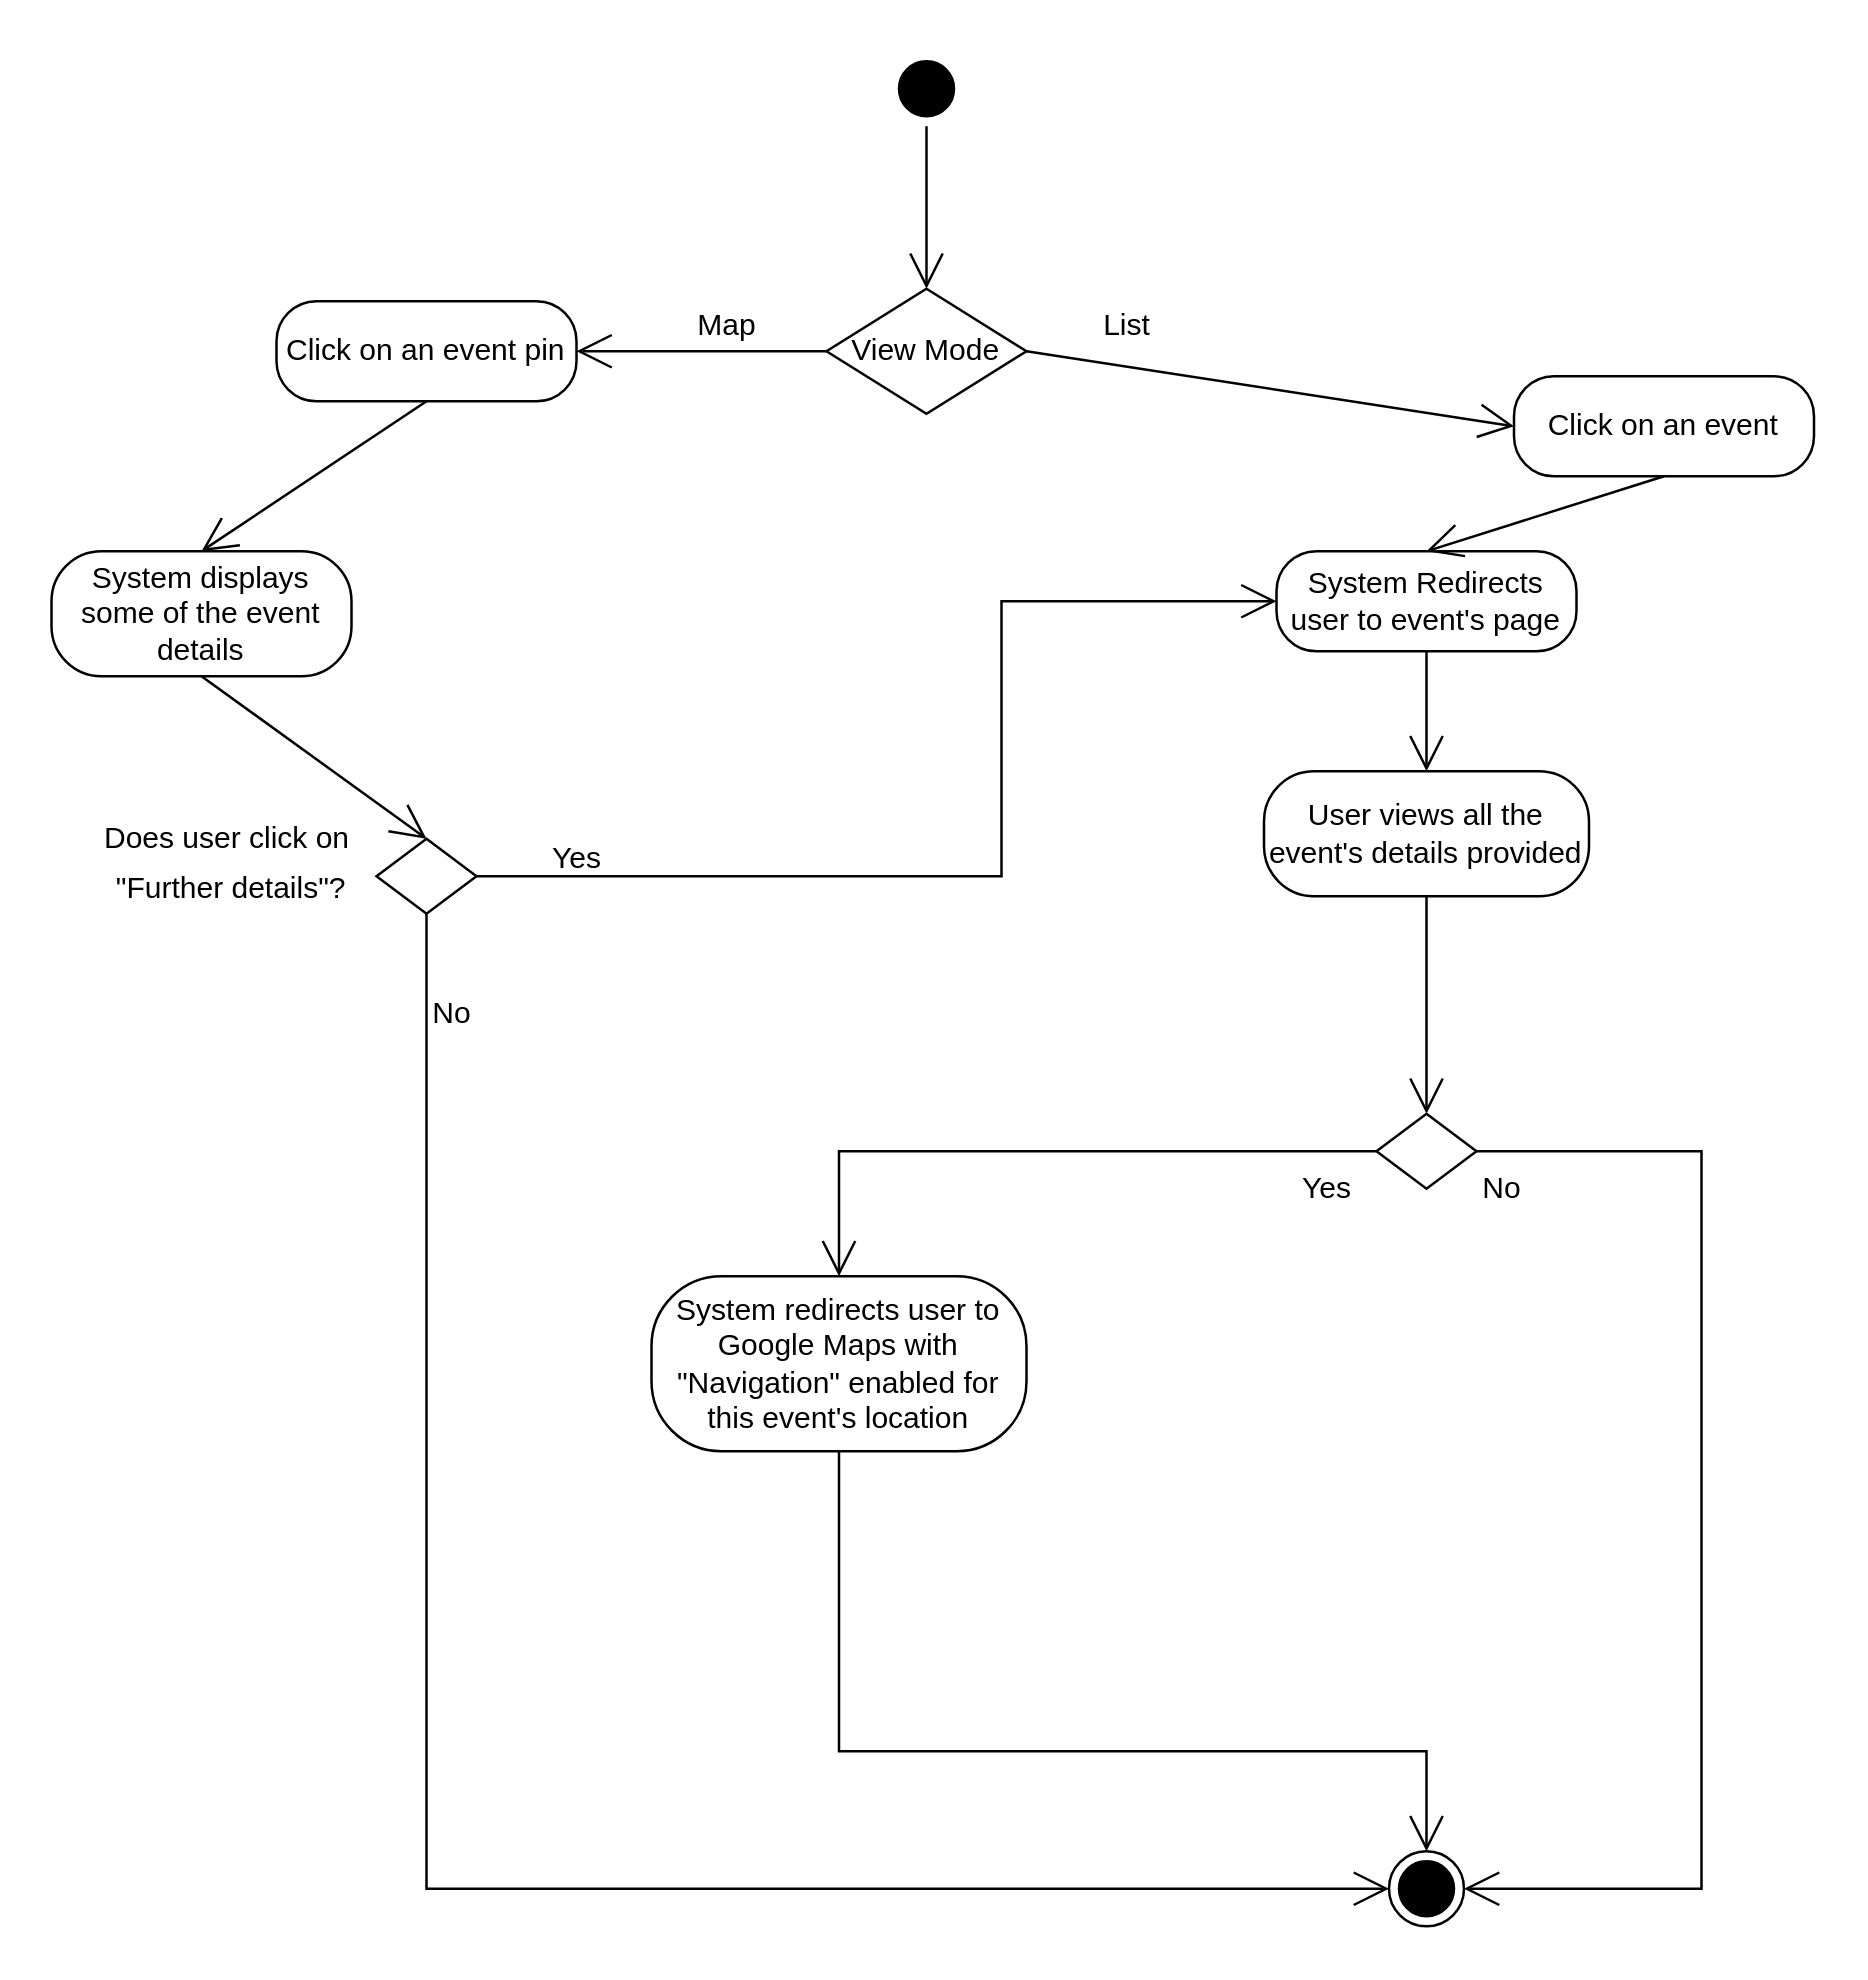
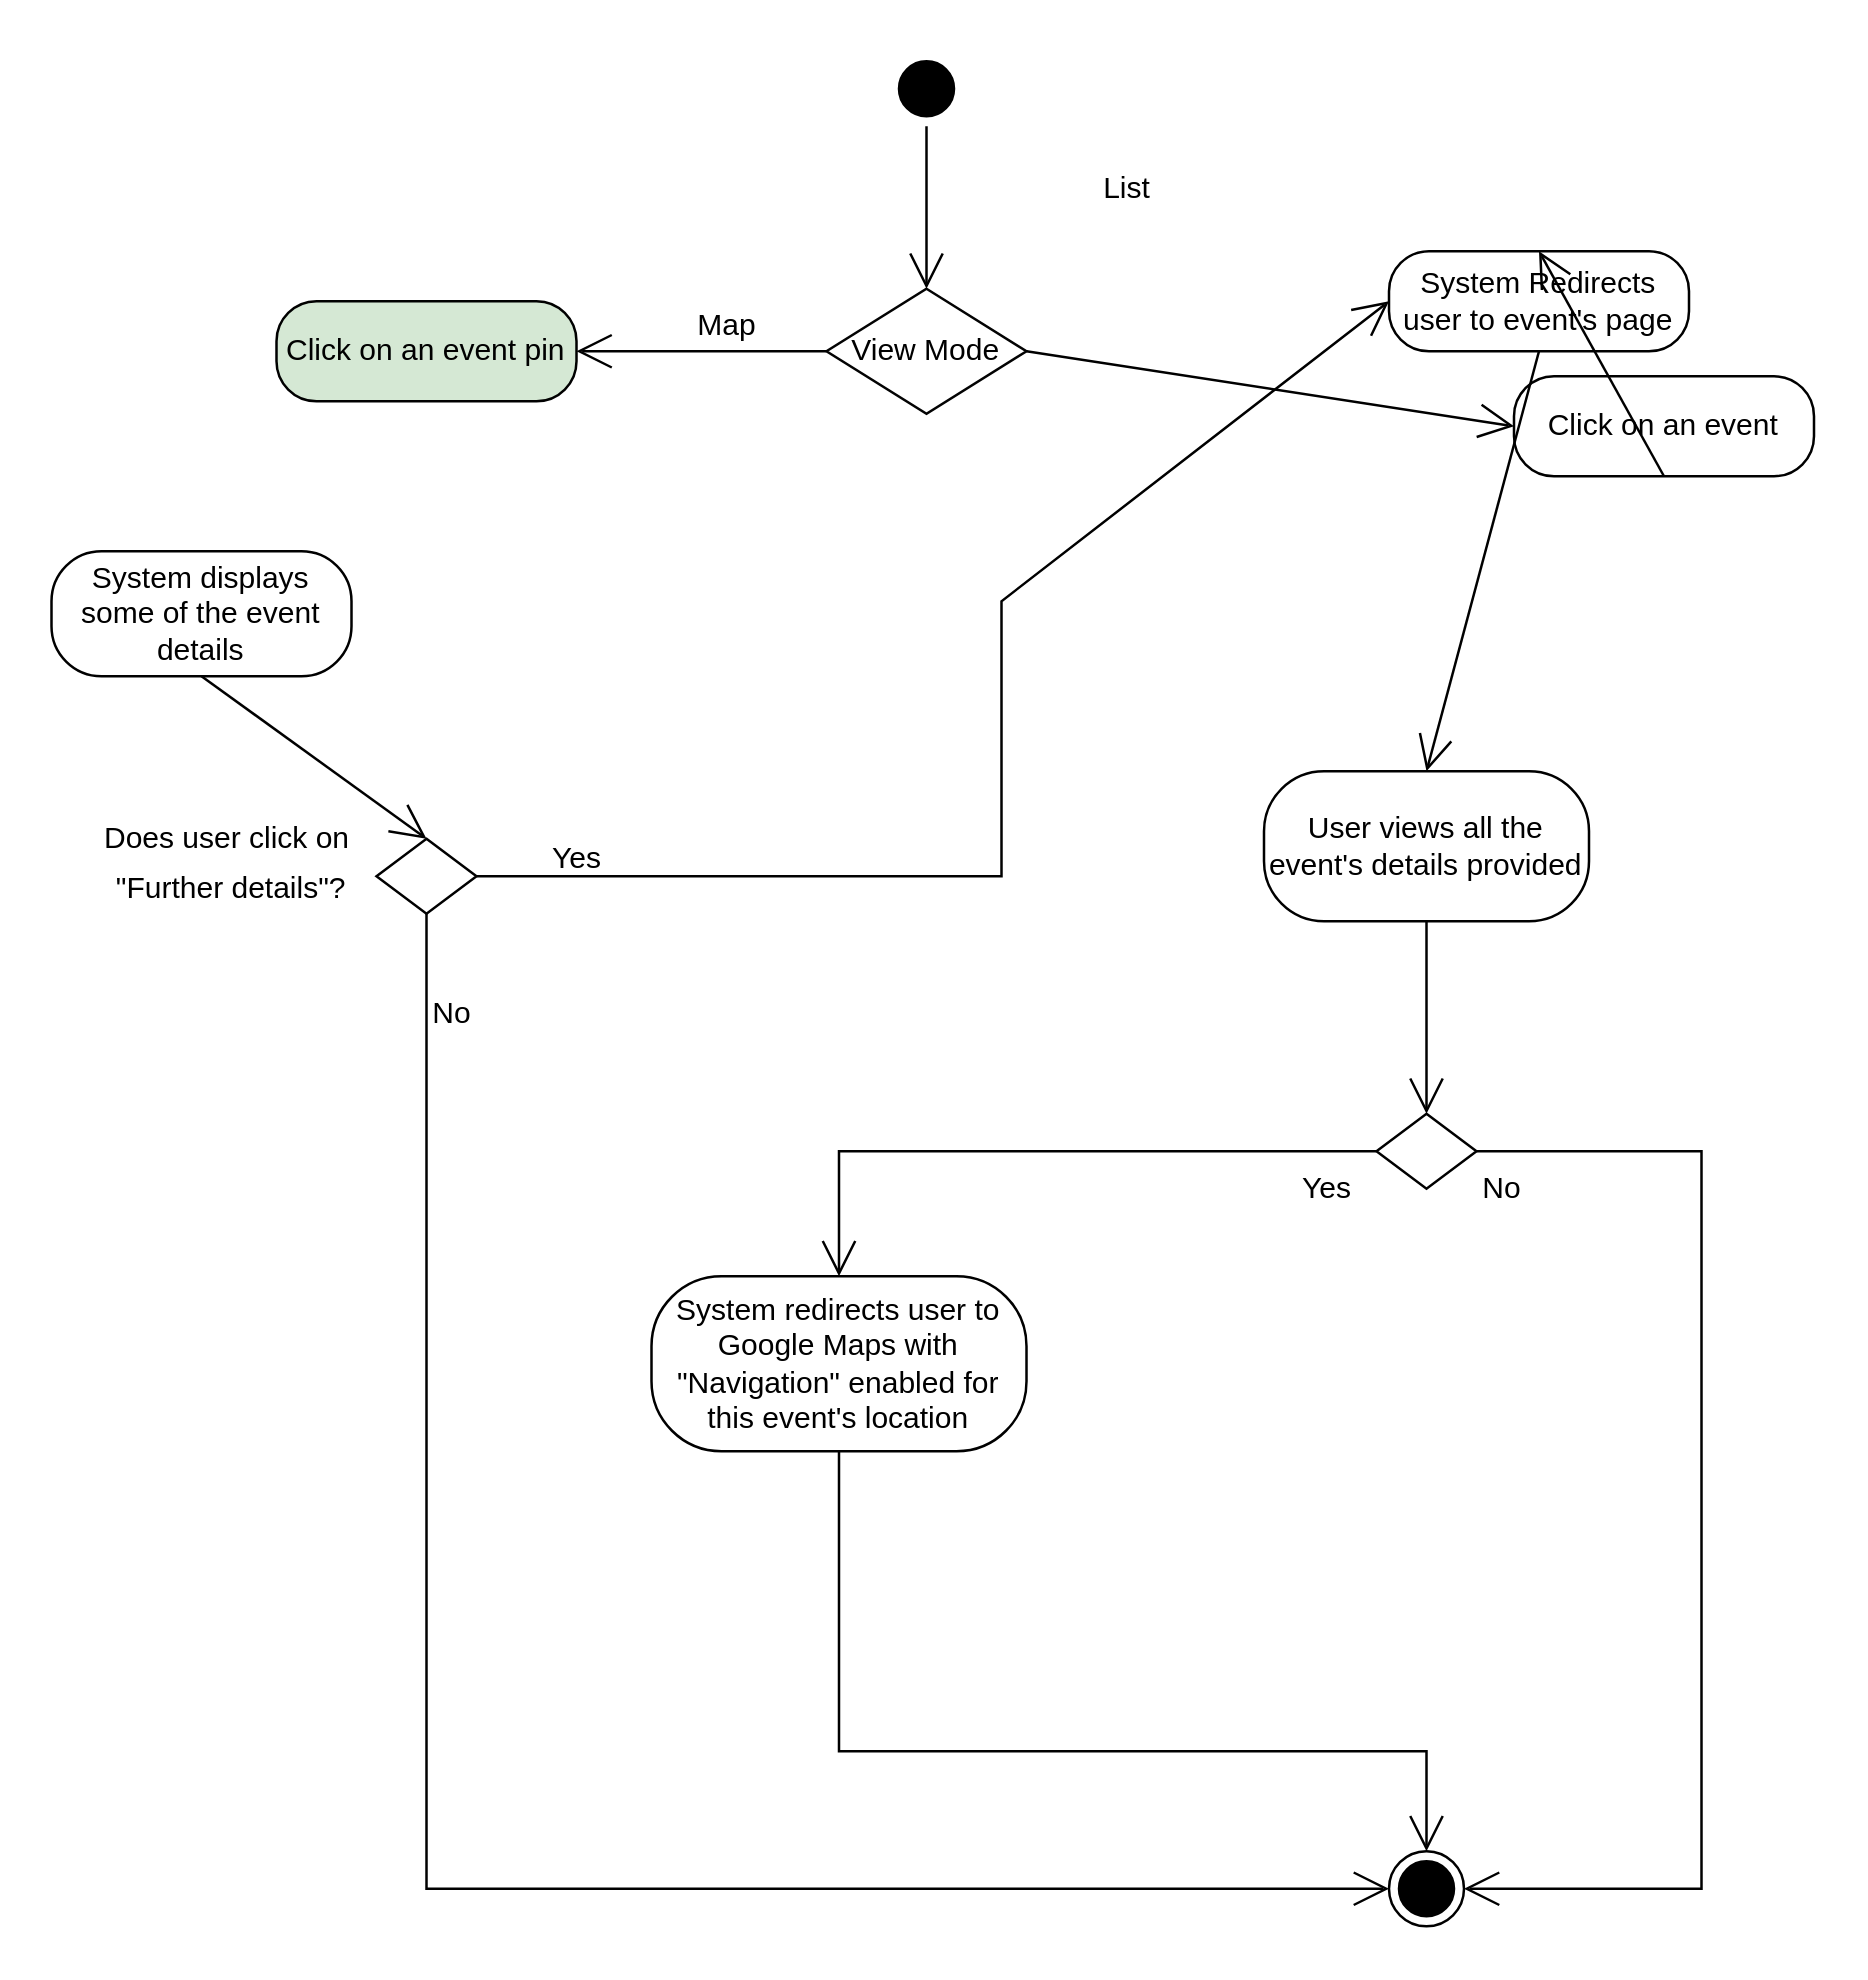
(1126, 326) -> (1126, 189)
(426, 351) -> (426, 351)
(316, 475) -> none
(1426, 601) -> (1539, 301)
(1426, 834) -> (1426, 846)
